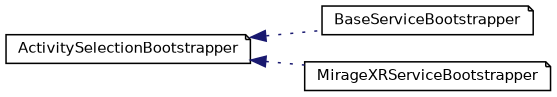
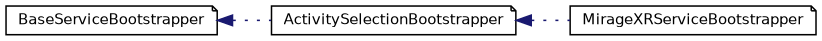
(294, 33) -> (252, 20)
